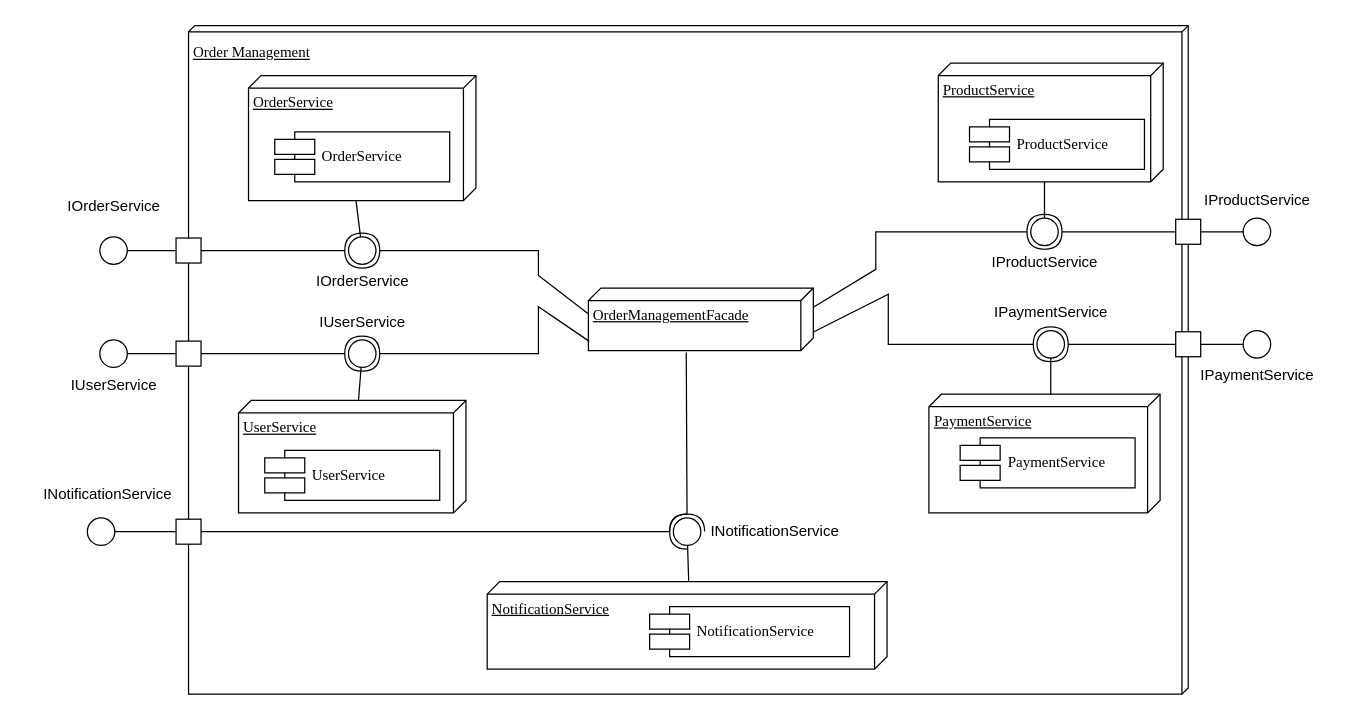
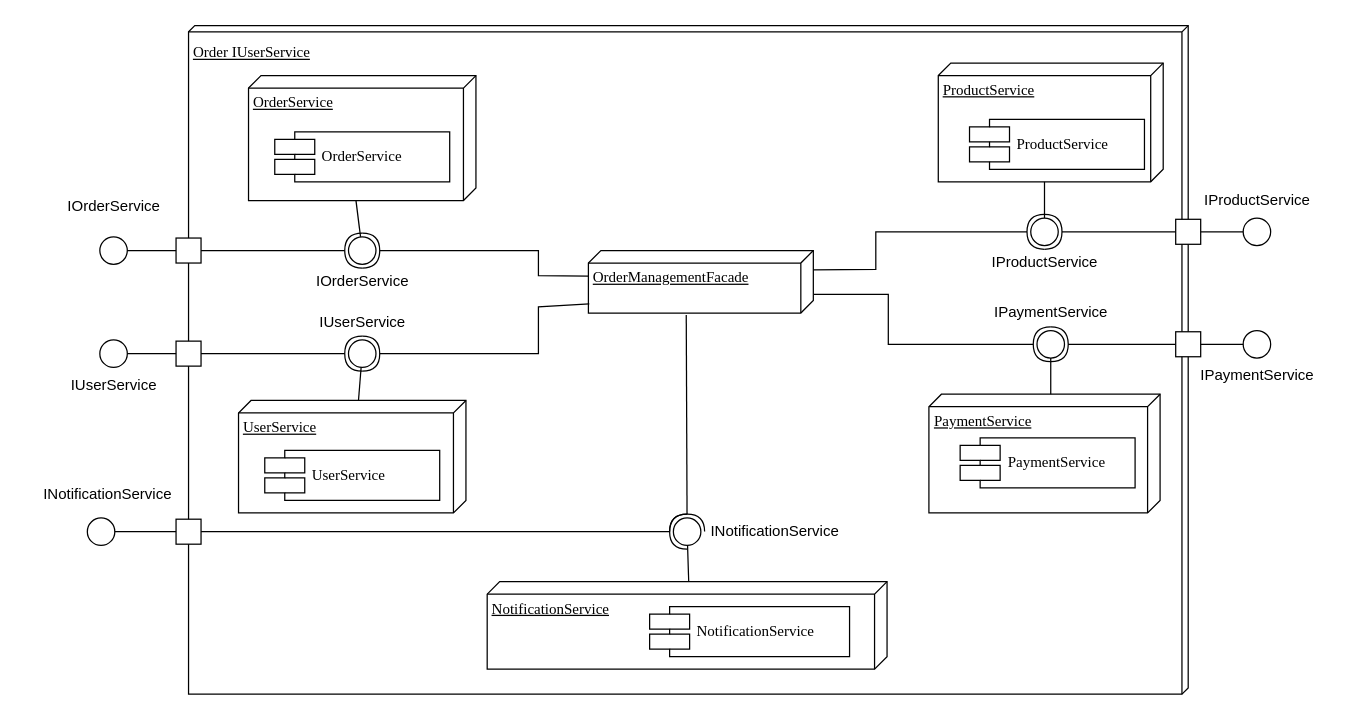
(258, 53) -> (265, 53)
(701, 319) -> (701, 282)
